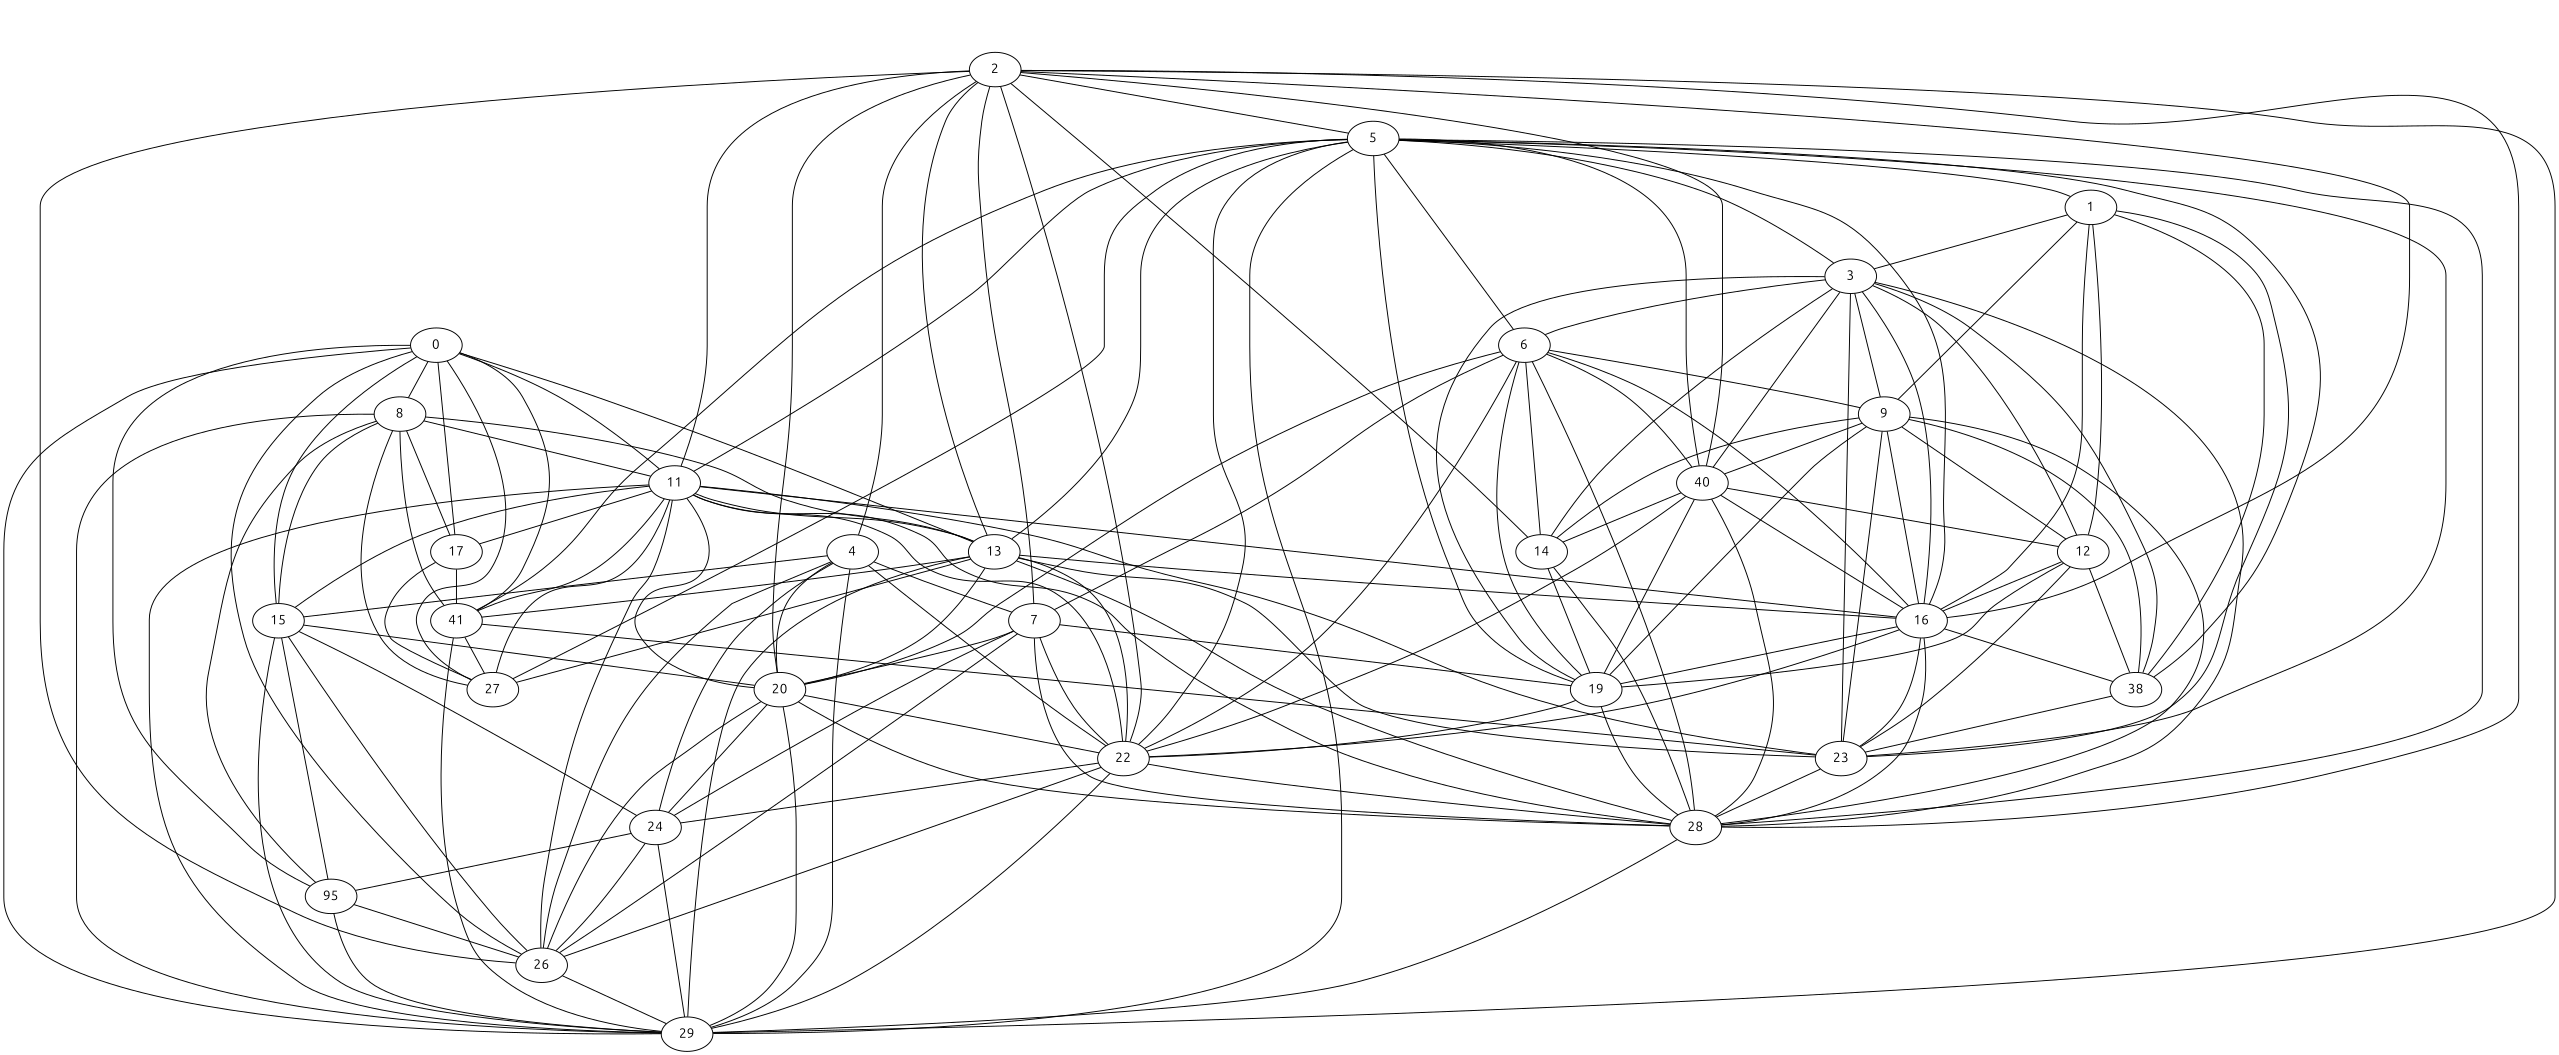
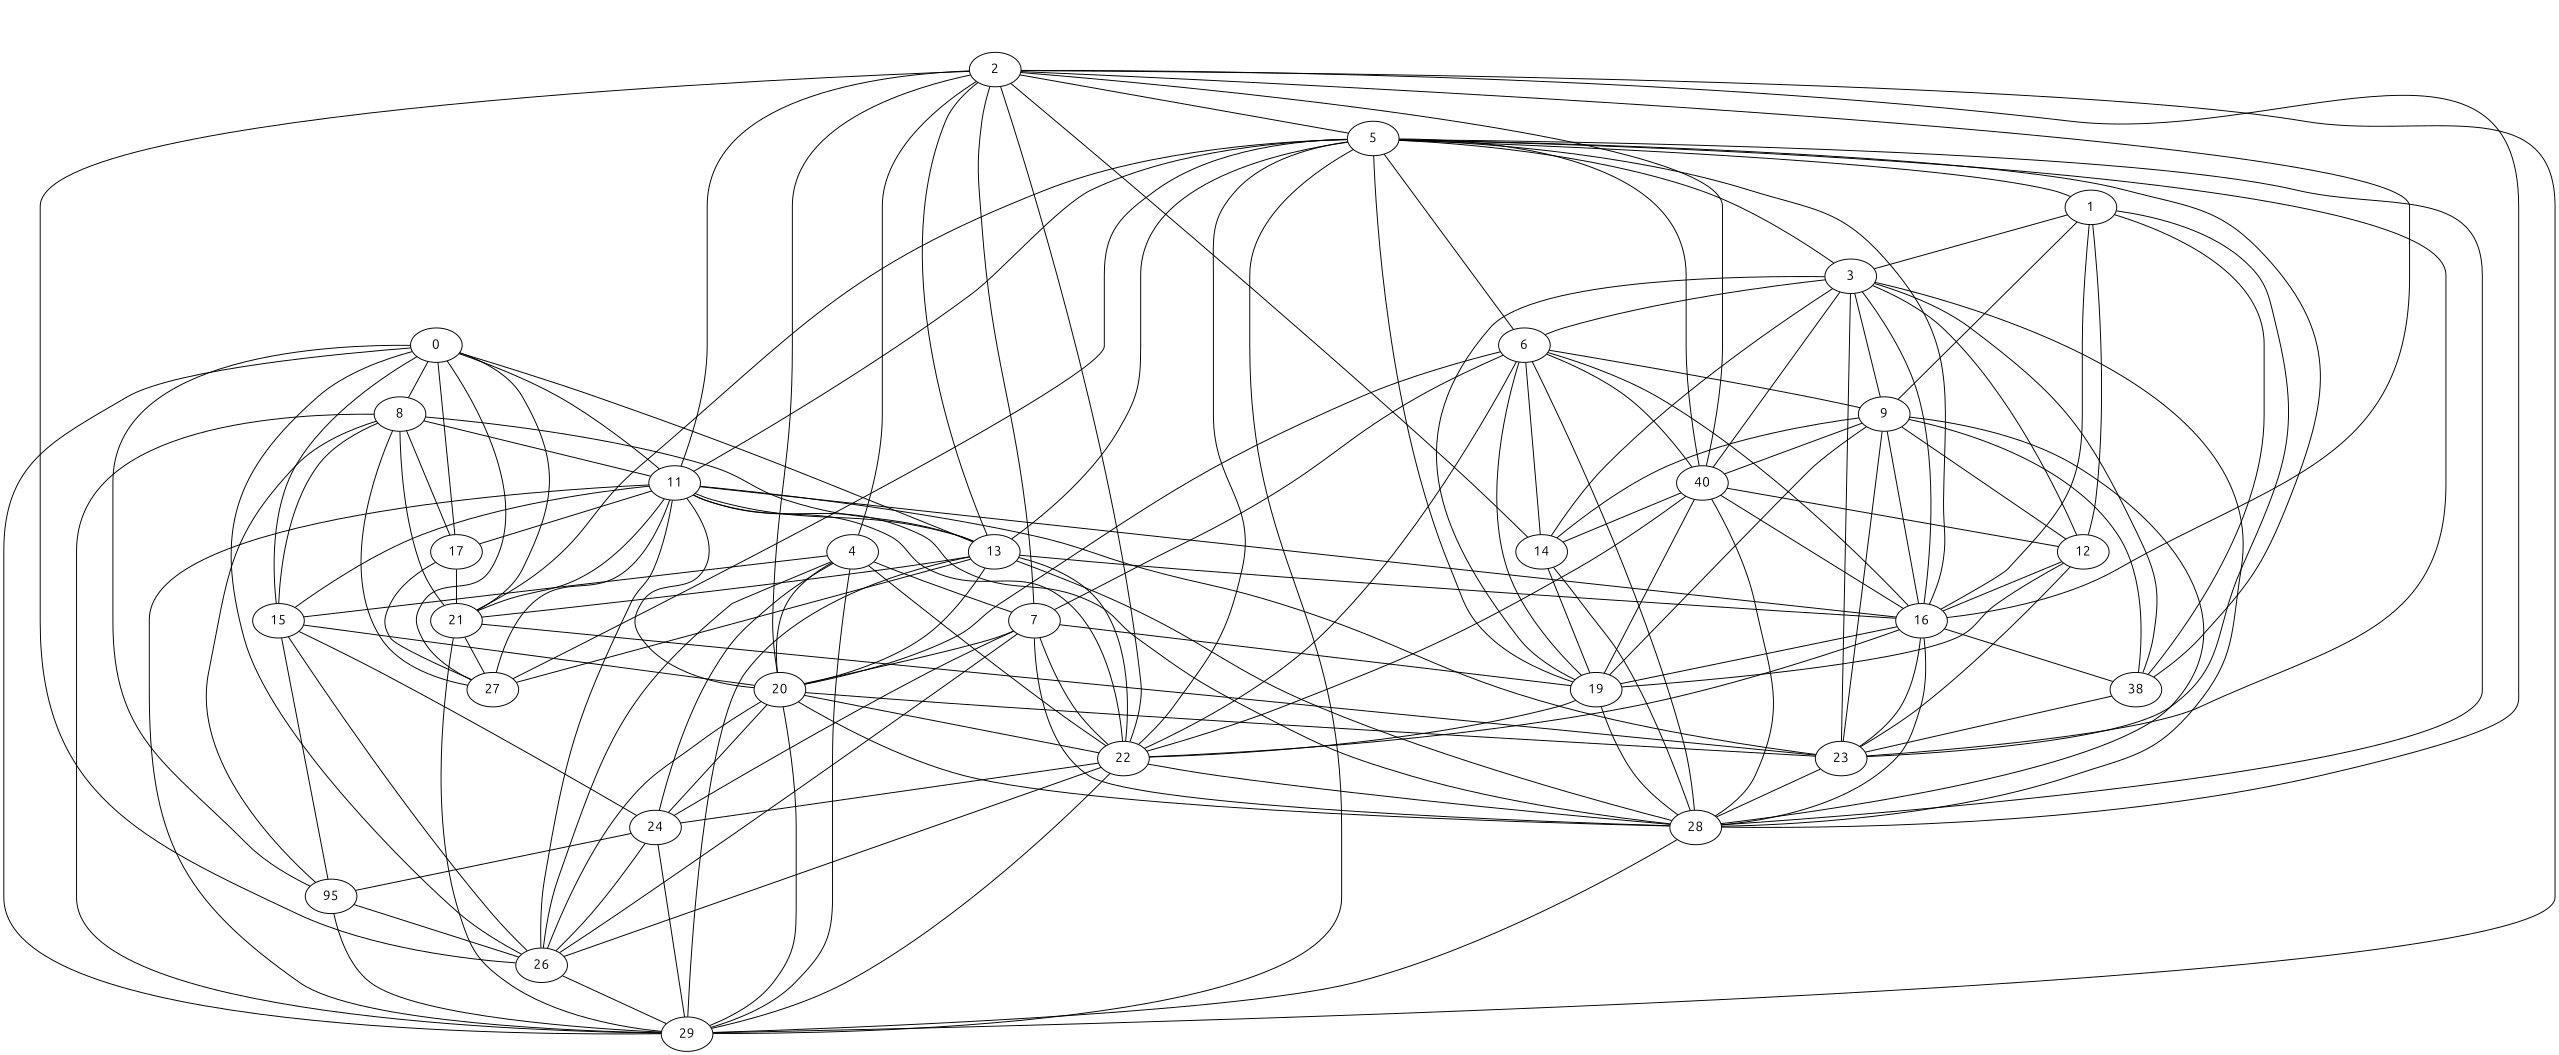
(456, 621) -> (456, 621)
(2110, 621) -> none
(1356, 701) -> (1310, 727)
(324, 967) -> none
